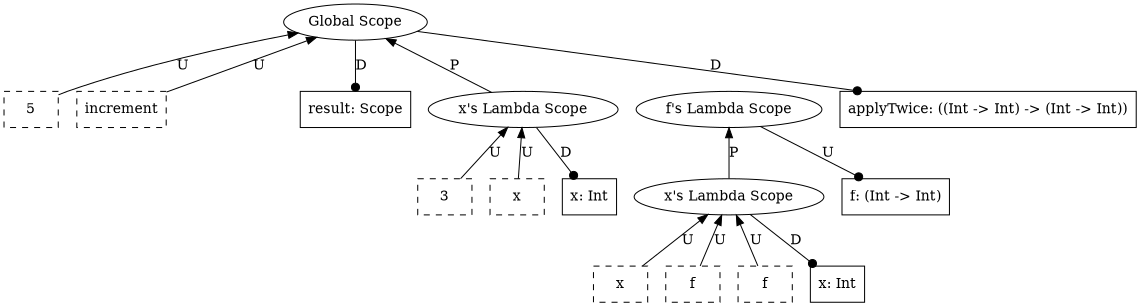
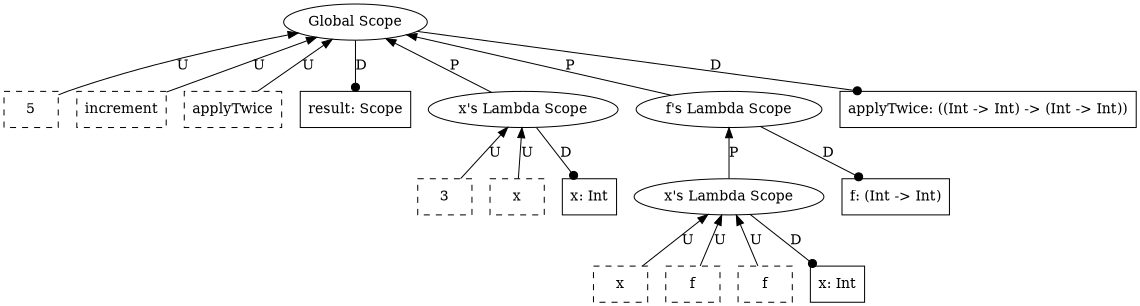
none -> (544, 66)
none -> (233, 109)
(828, 153) -> (828, 153)
